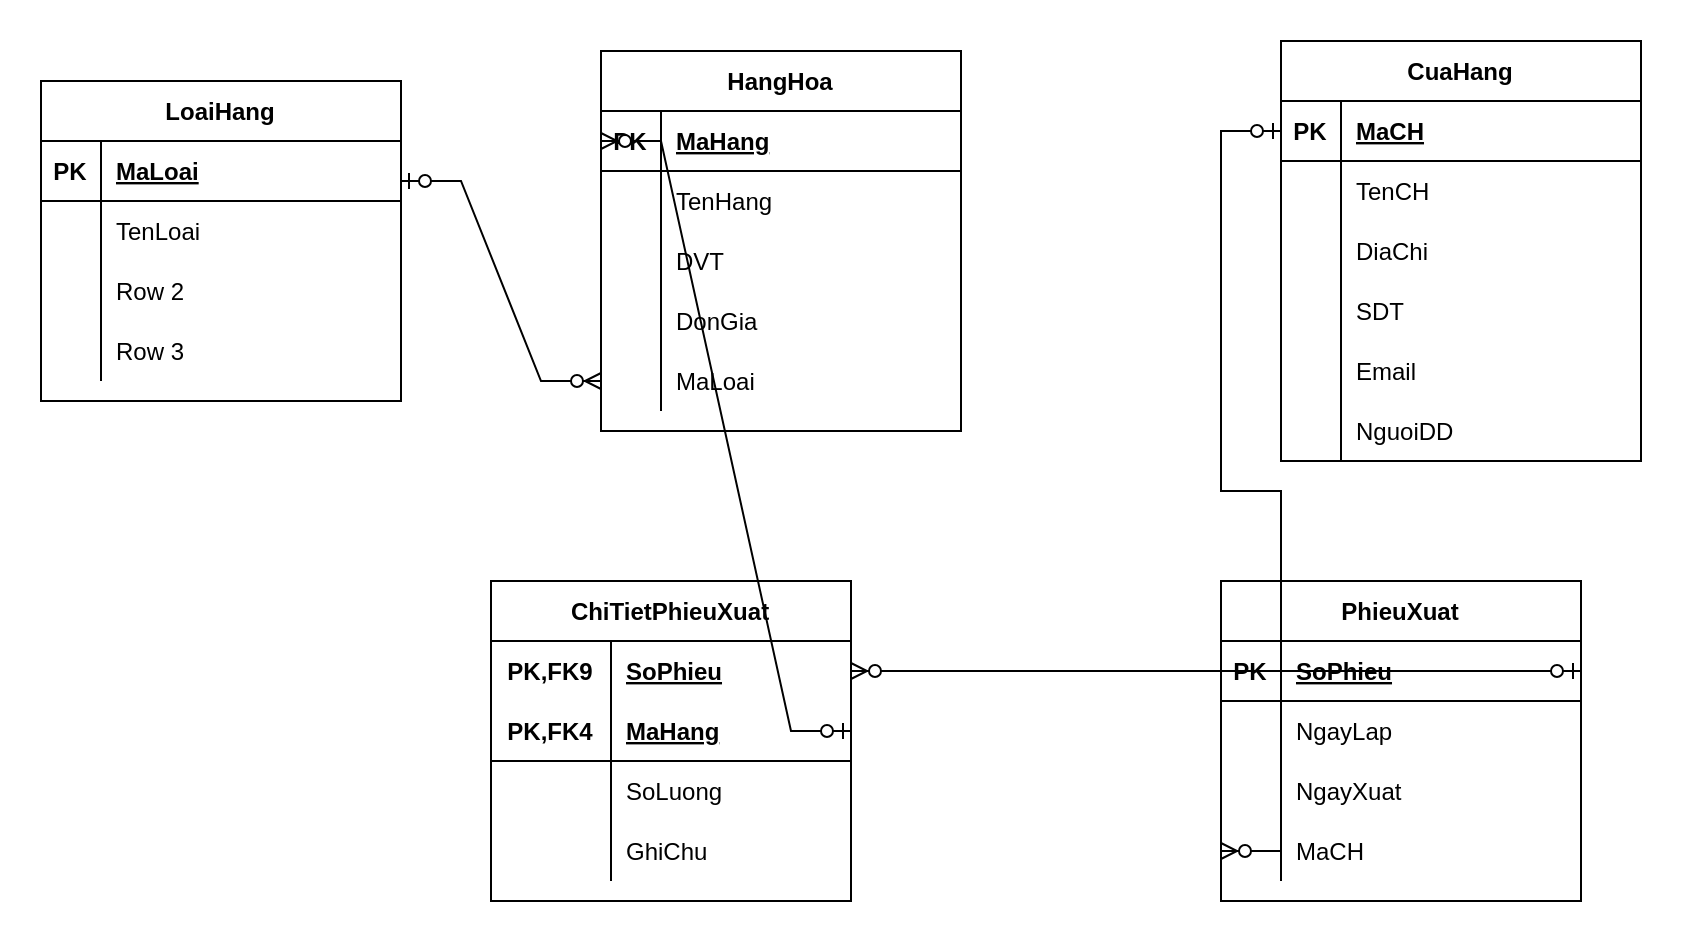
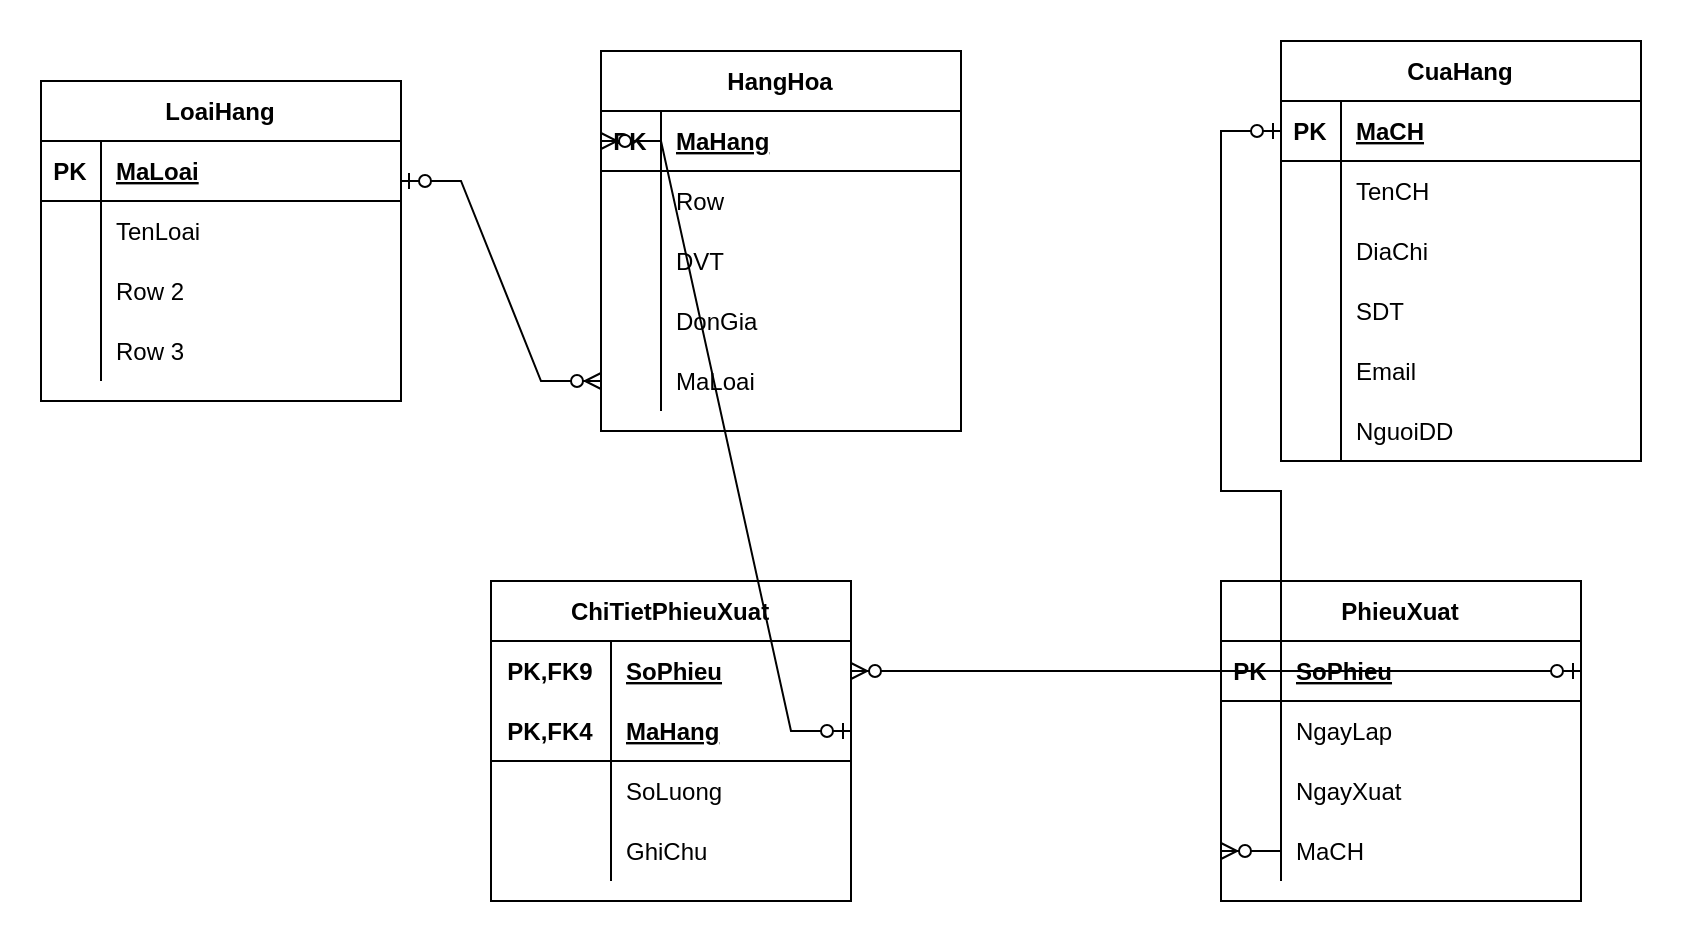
(723, 202) -> (696, 202)
